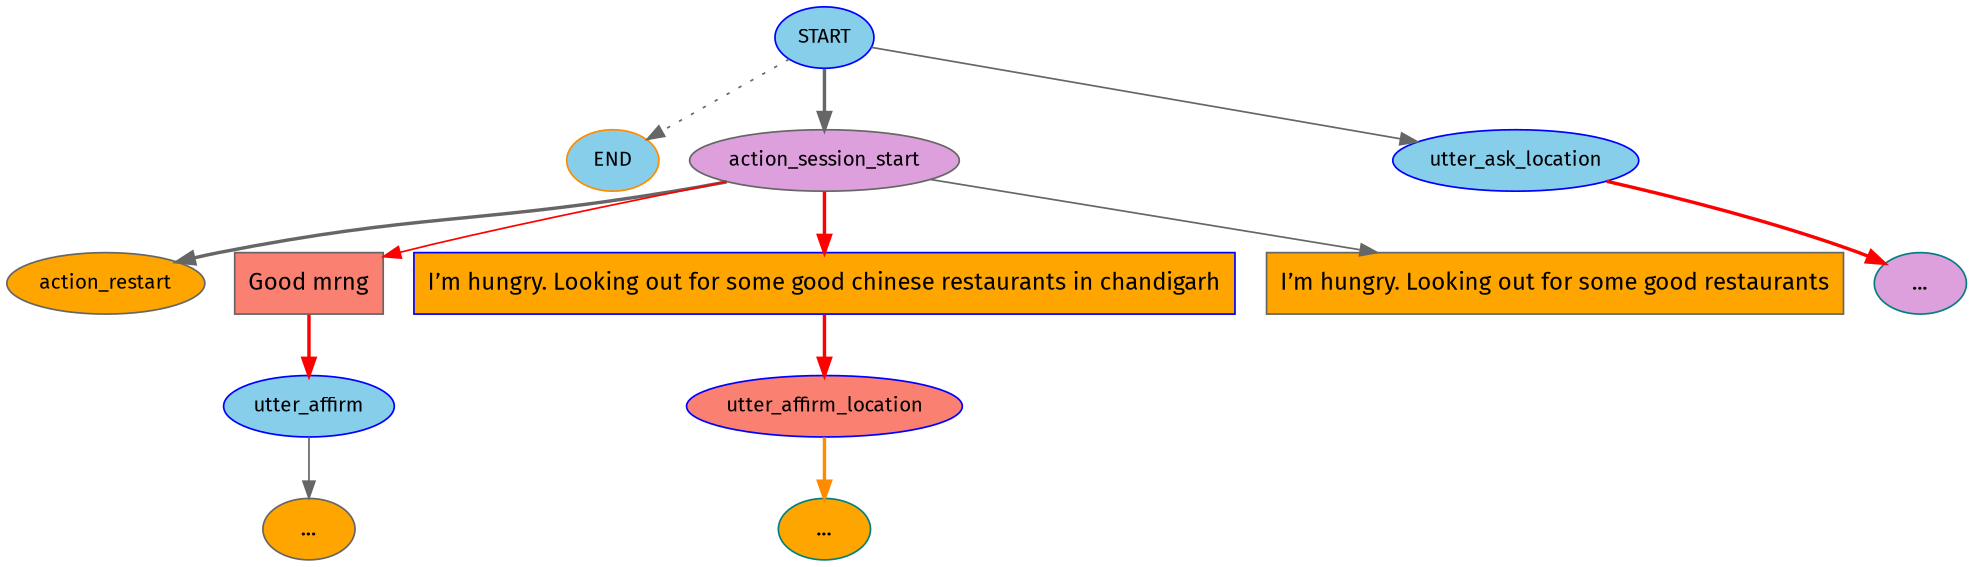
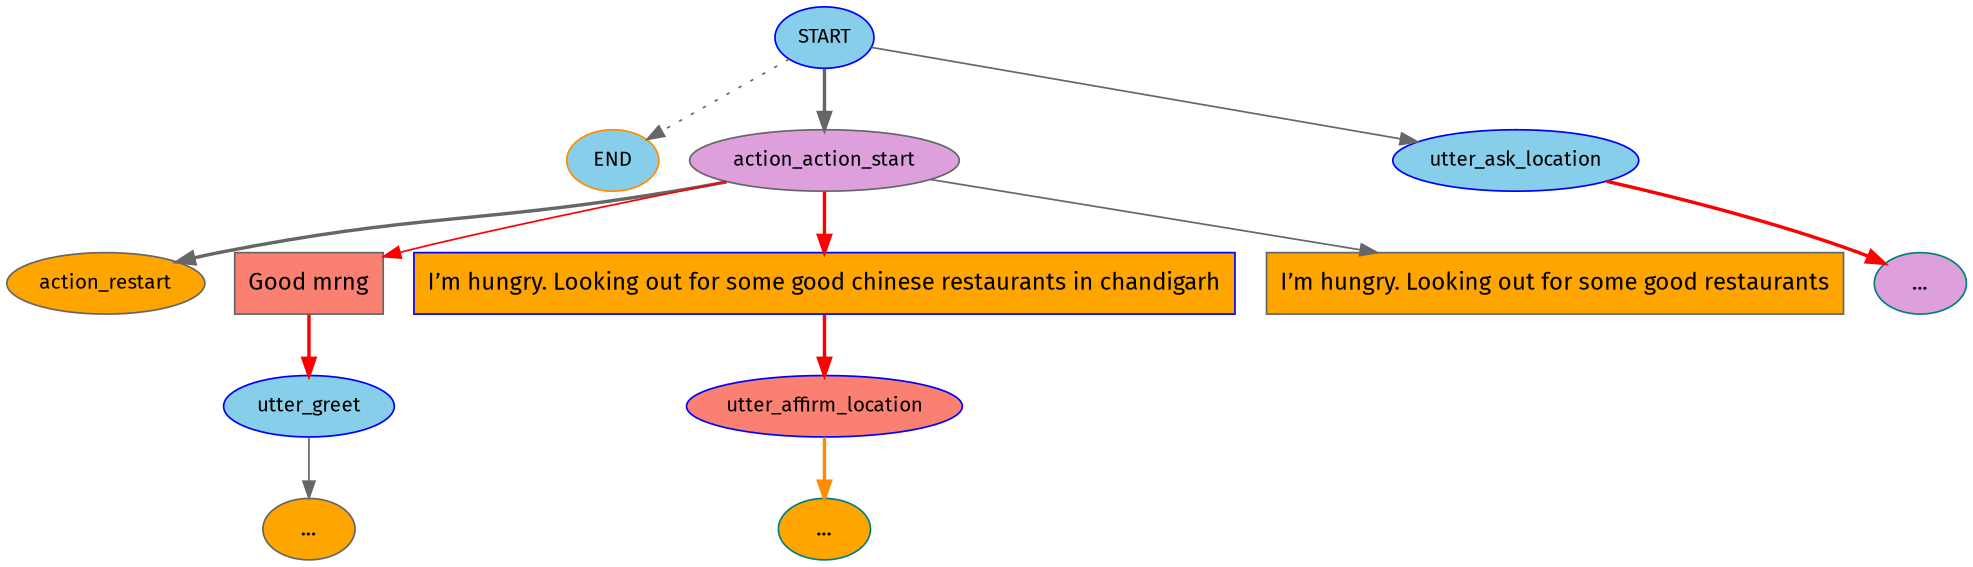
(824, 160) -> (824, 160)
(309, 406) -> (309, 406)
